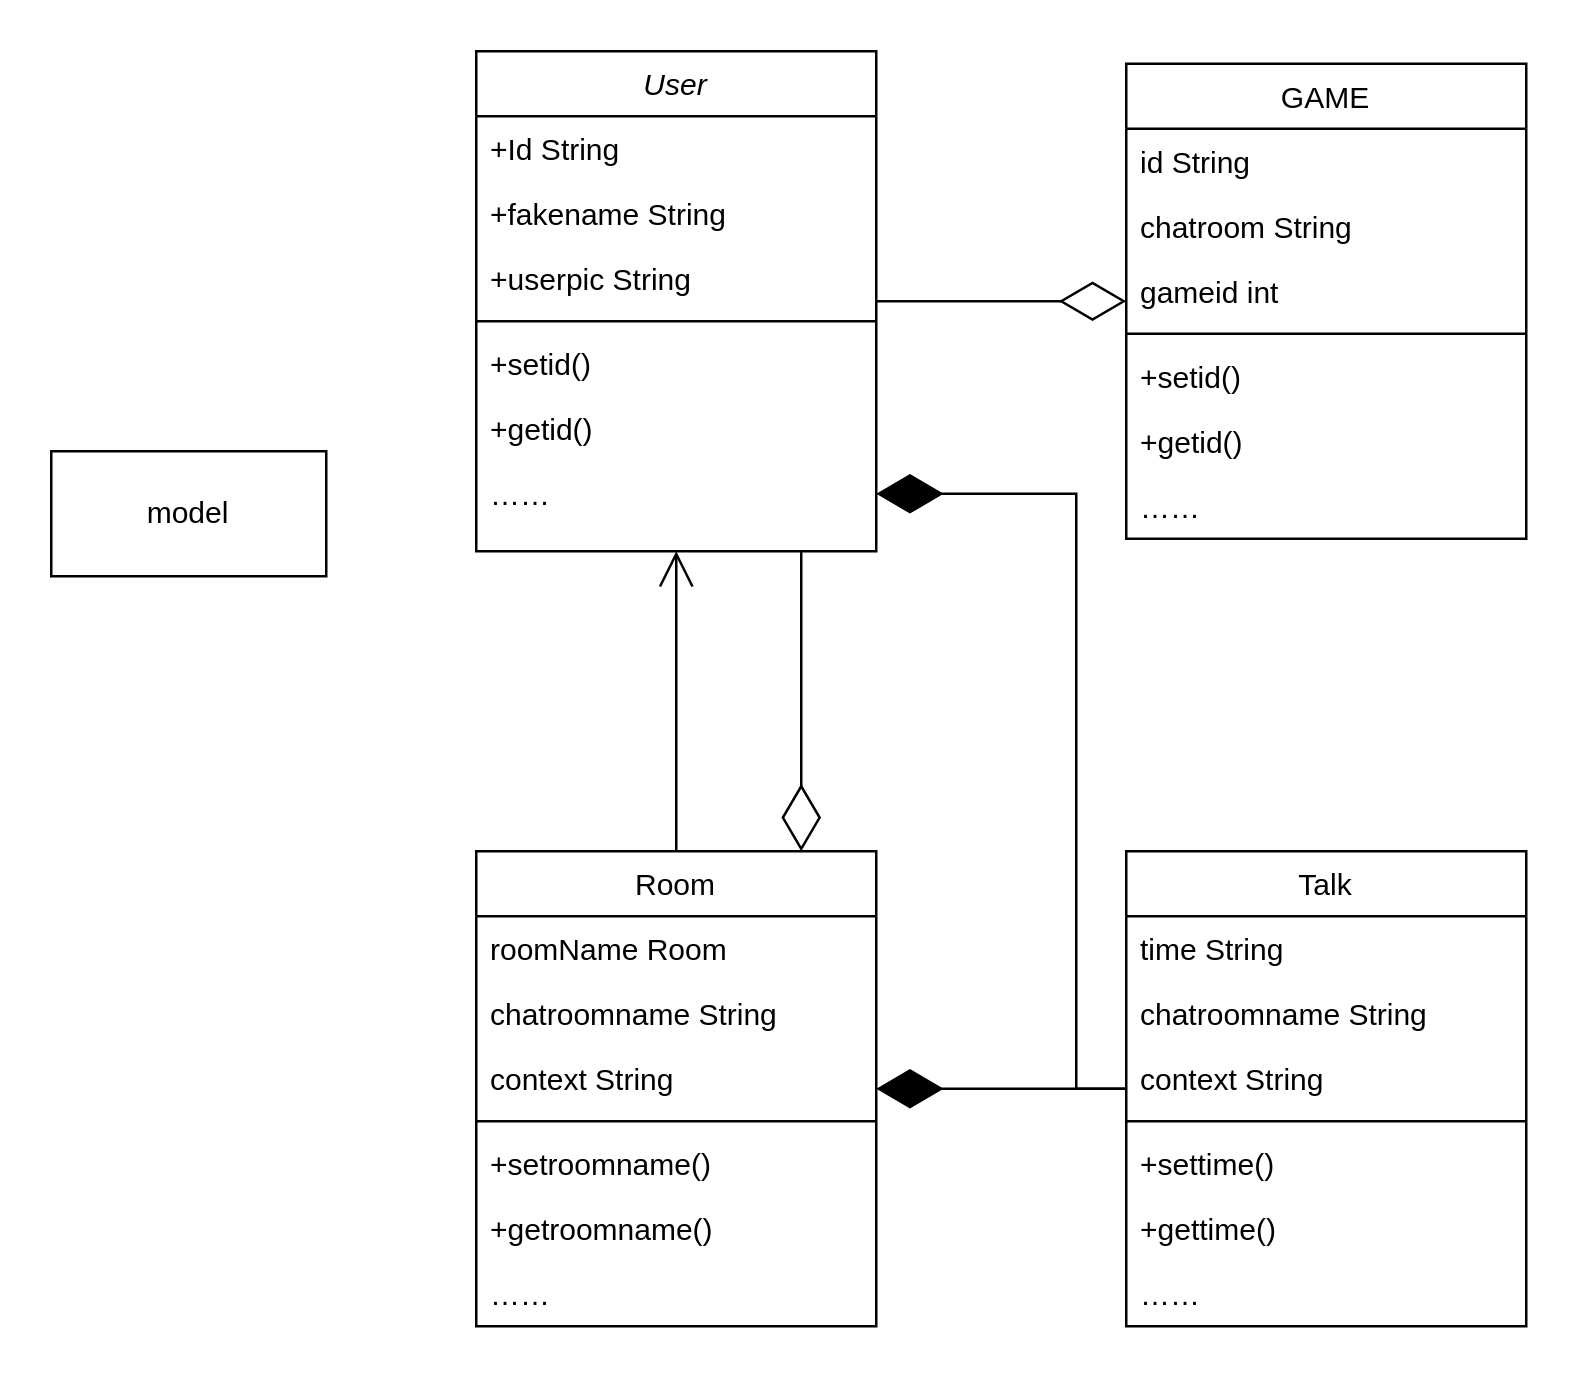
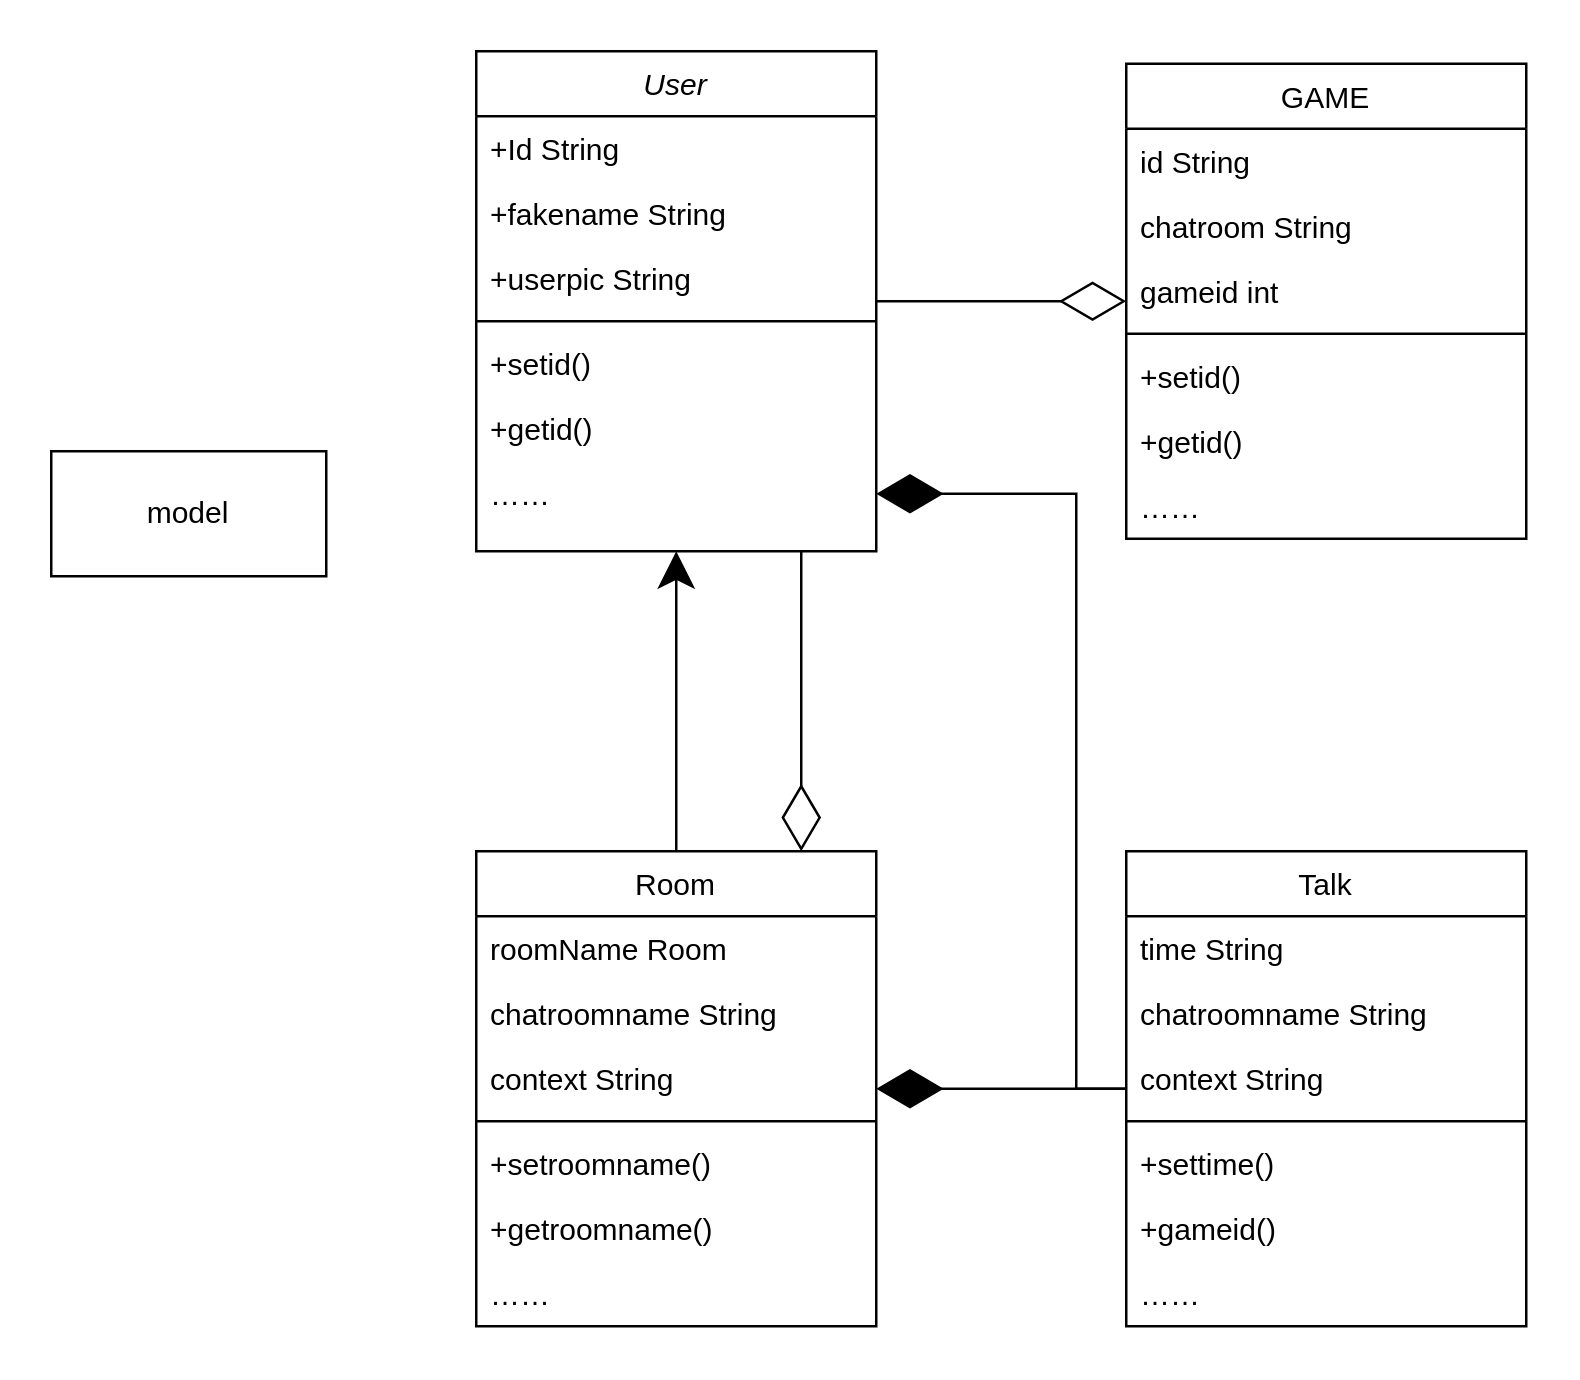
(676, 570) -> (676, 580)
(1220, 1230) -> (1212, 1230)
